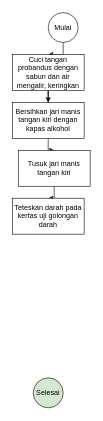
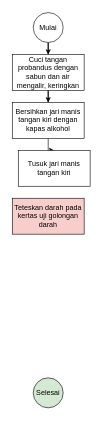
(63, 27) -> (48, 27)
(54, 197) -> none
(48, 216) -> (48, 216)
